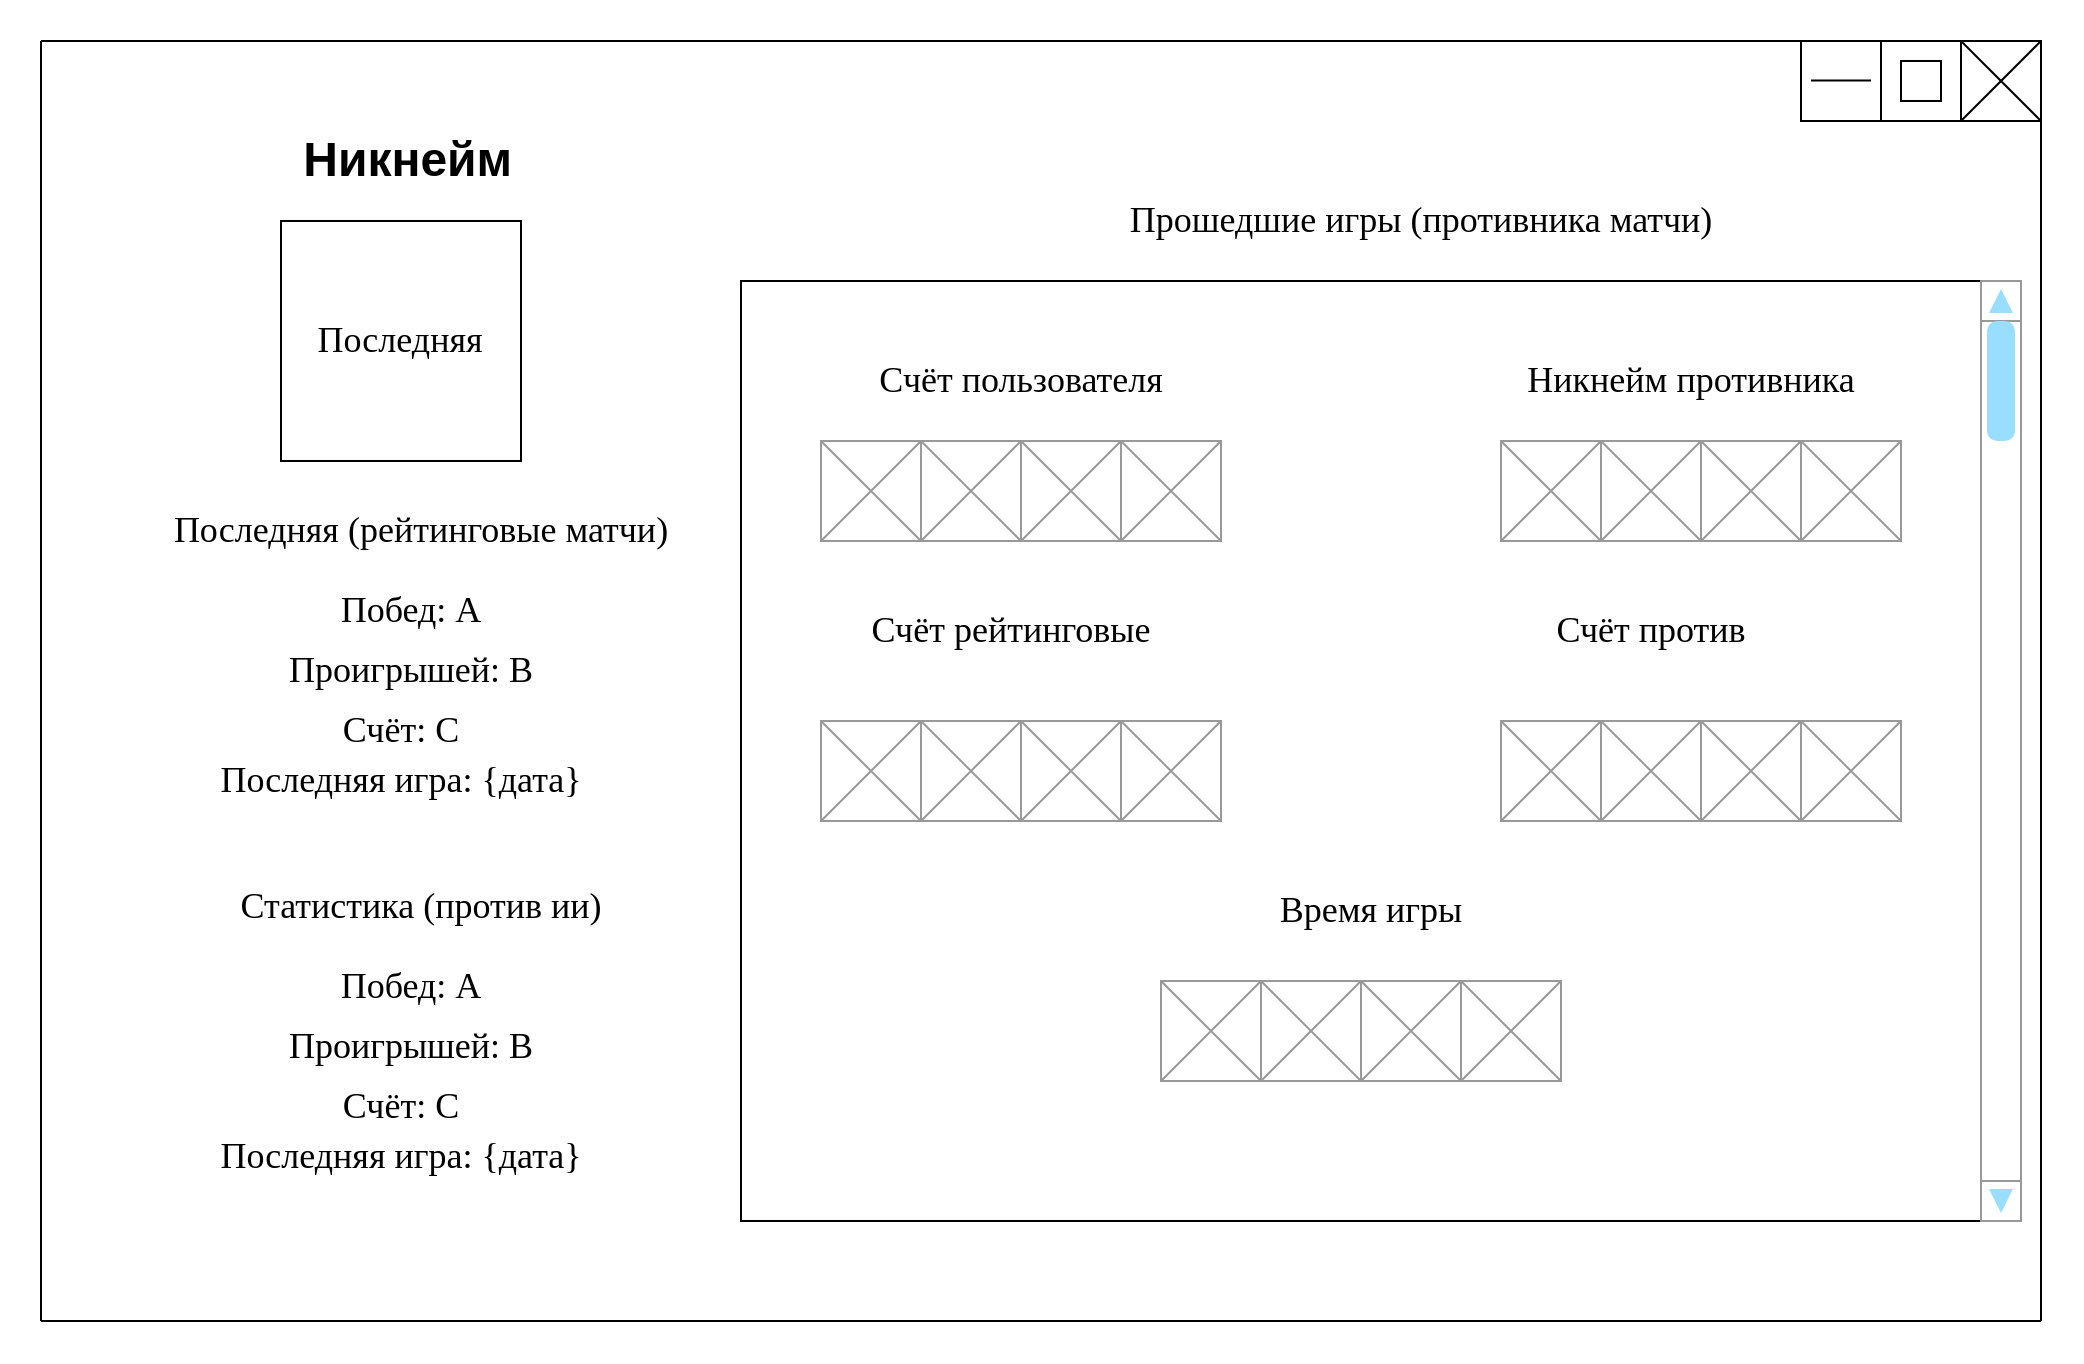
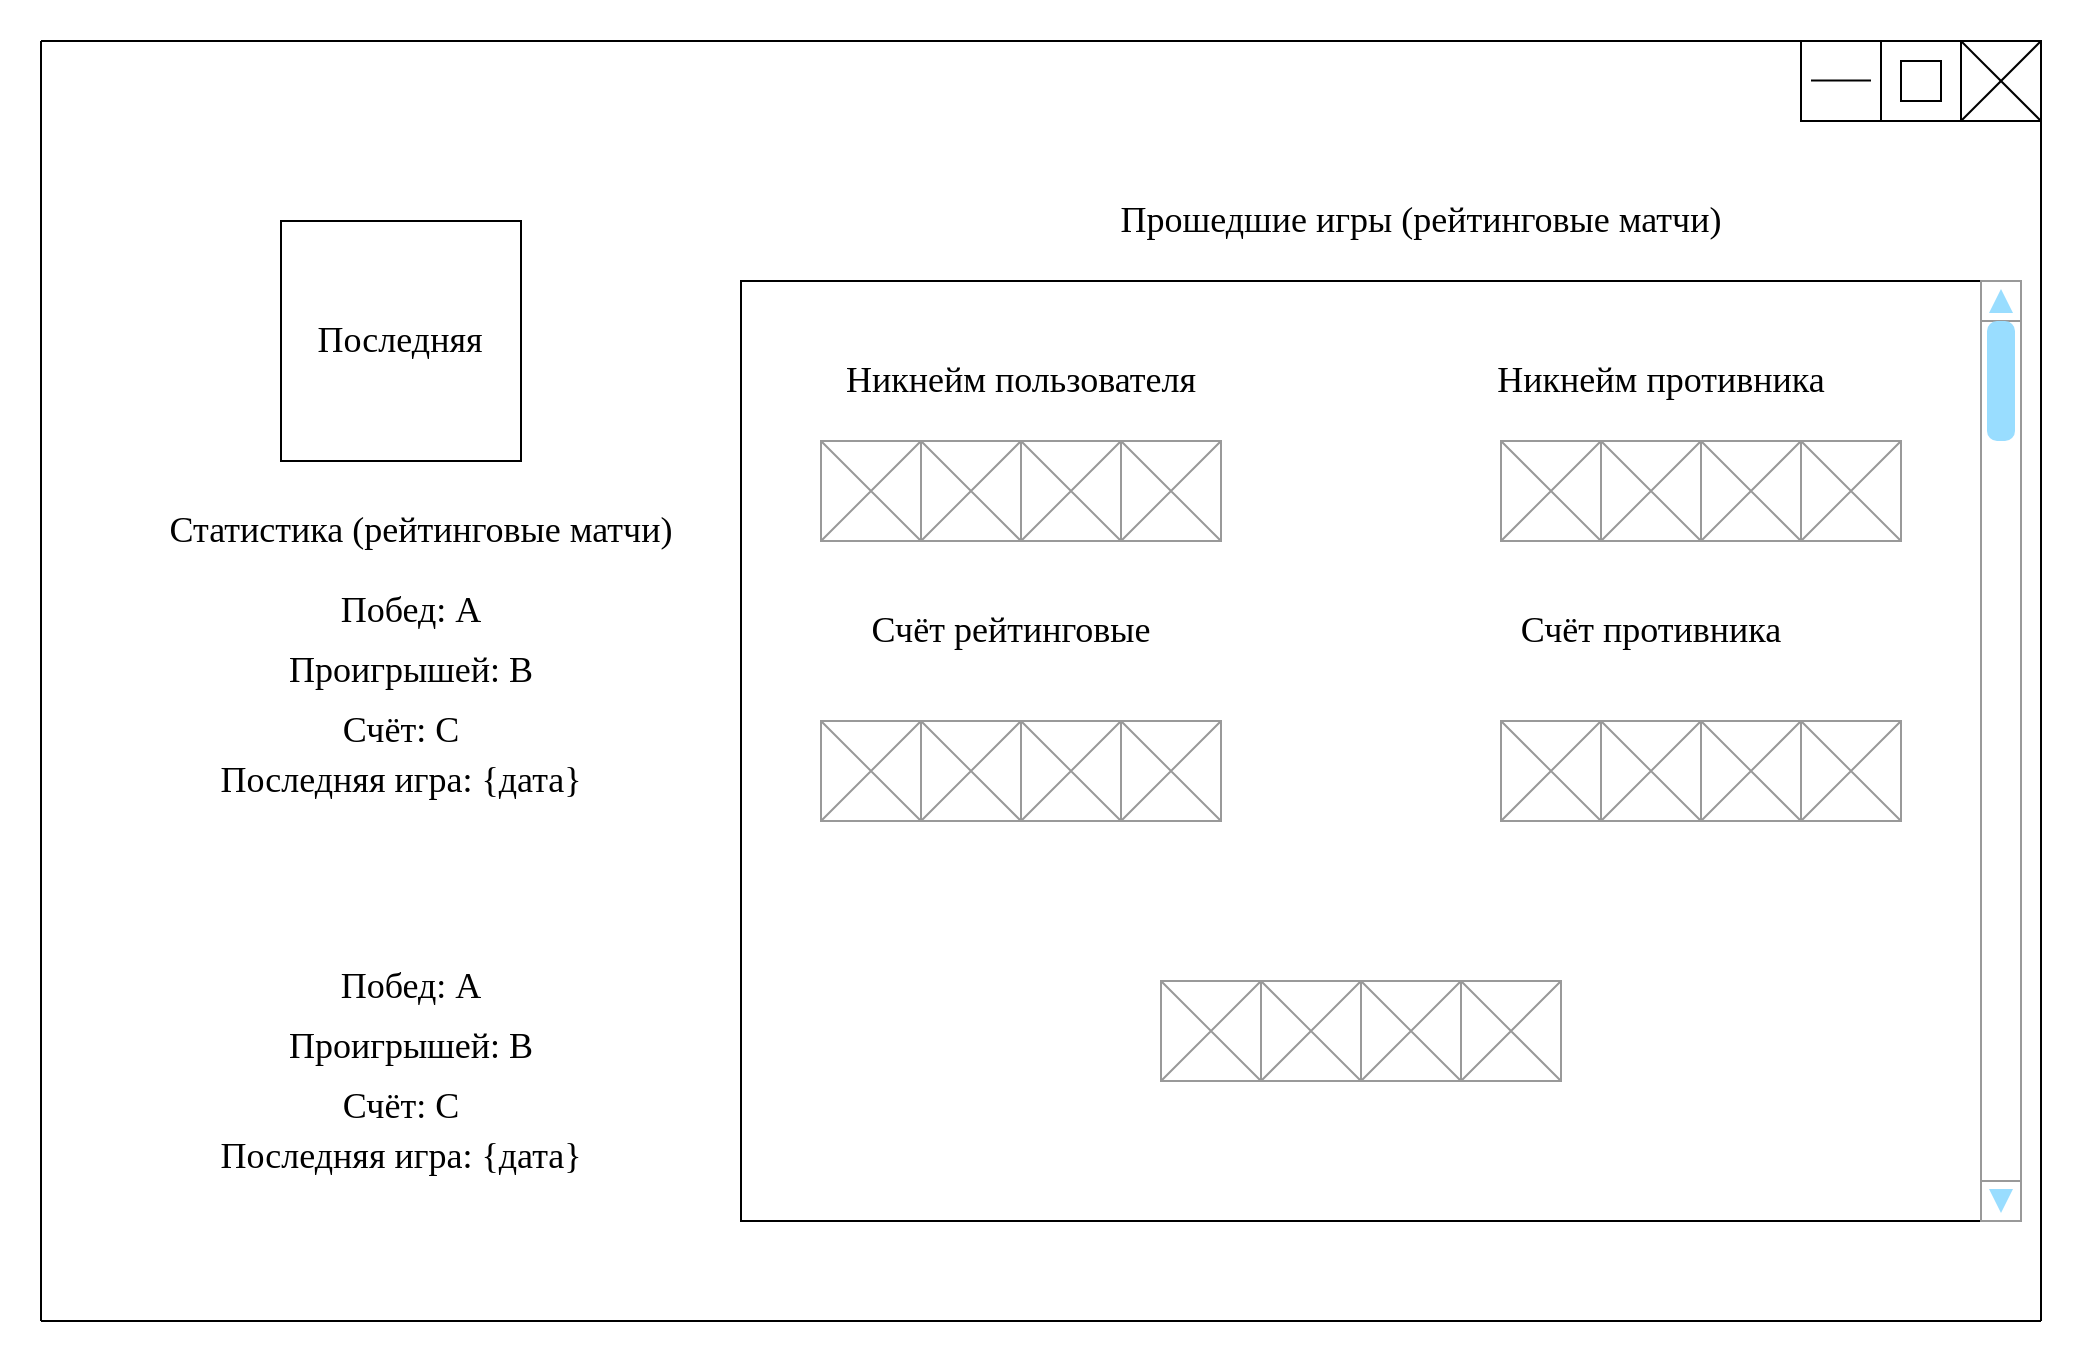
(401, 161) -> none
(1422, 221) -> (1422, 221)
(1022, 381) -> (1022, 381)
(1691, 381) -> (1661, 381)
(422, 531) -> (422, 531)
(1652, 631) -> (1652, 631)
(421, 906) -> none
(1371, 911) -> none
